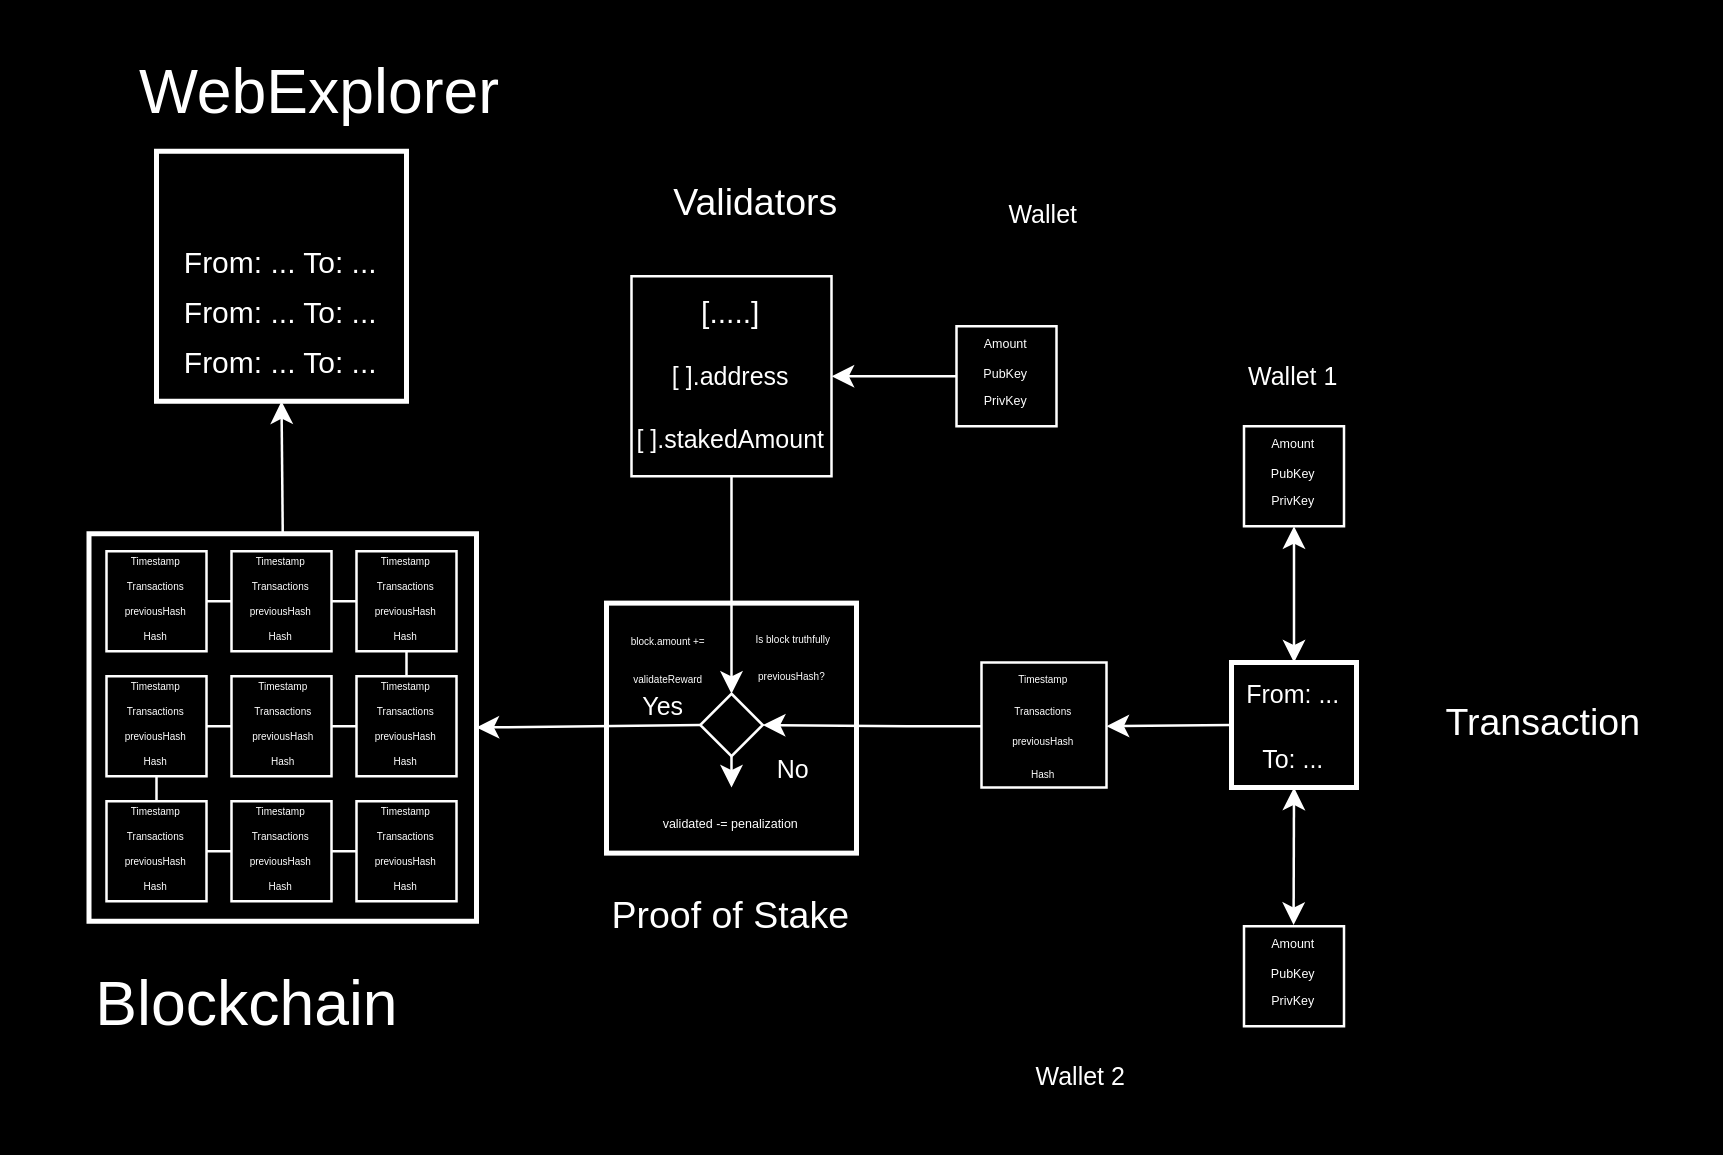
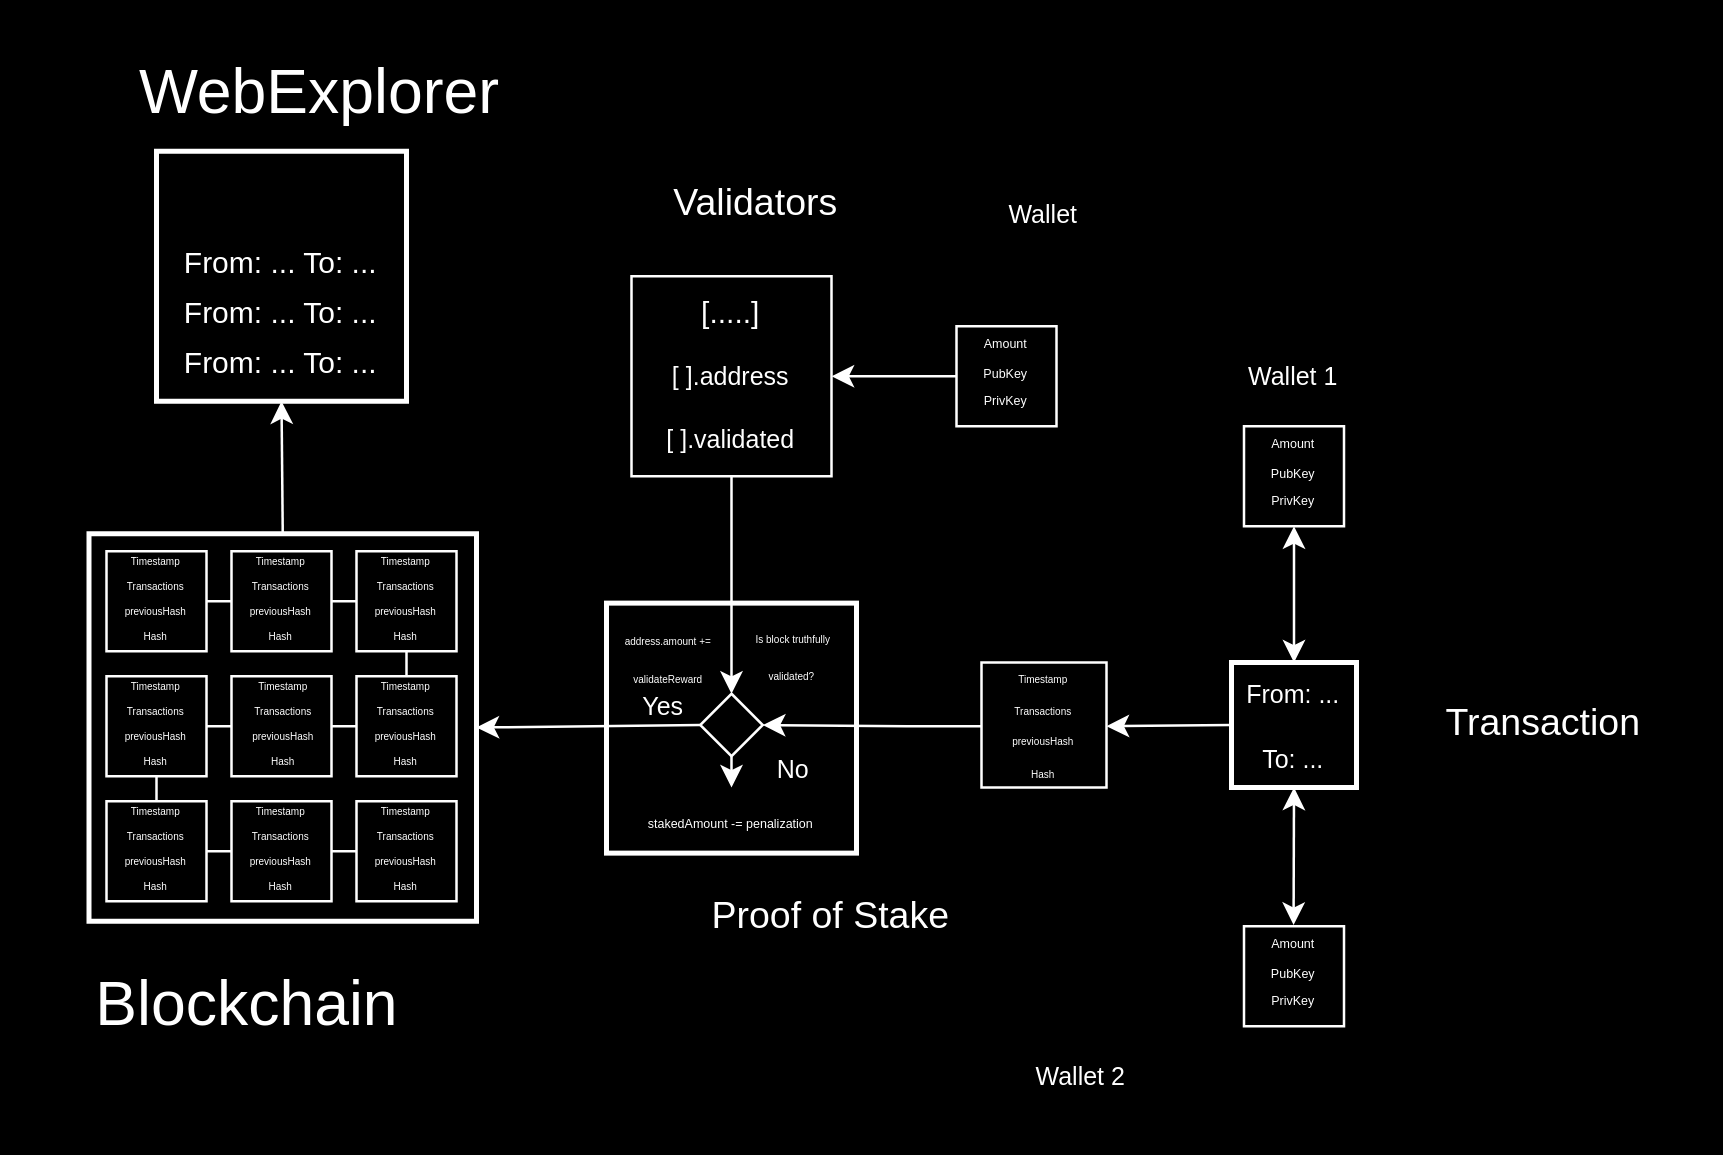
(731, 439) -> (731, 439)
(794, 651) -> (794, 651)
(669, 654) -> (669, 654)
(731, 819) -> (731, 819)
(731, 914) -> (831, 914)
